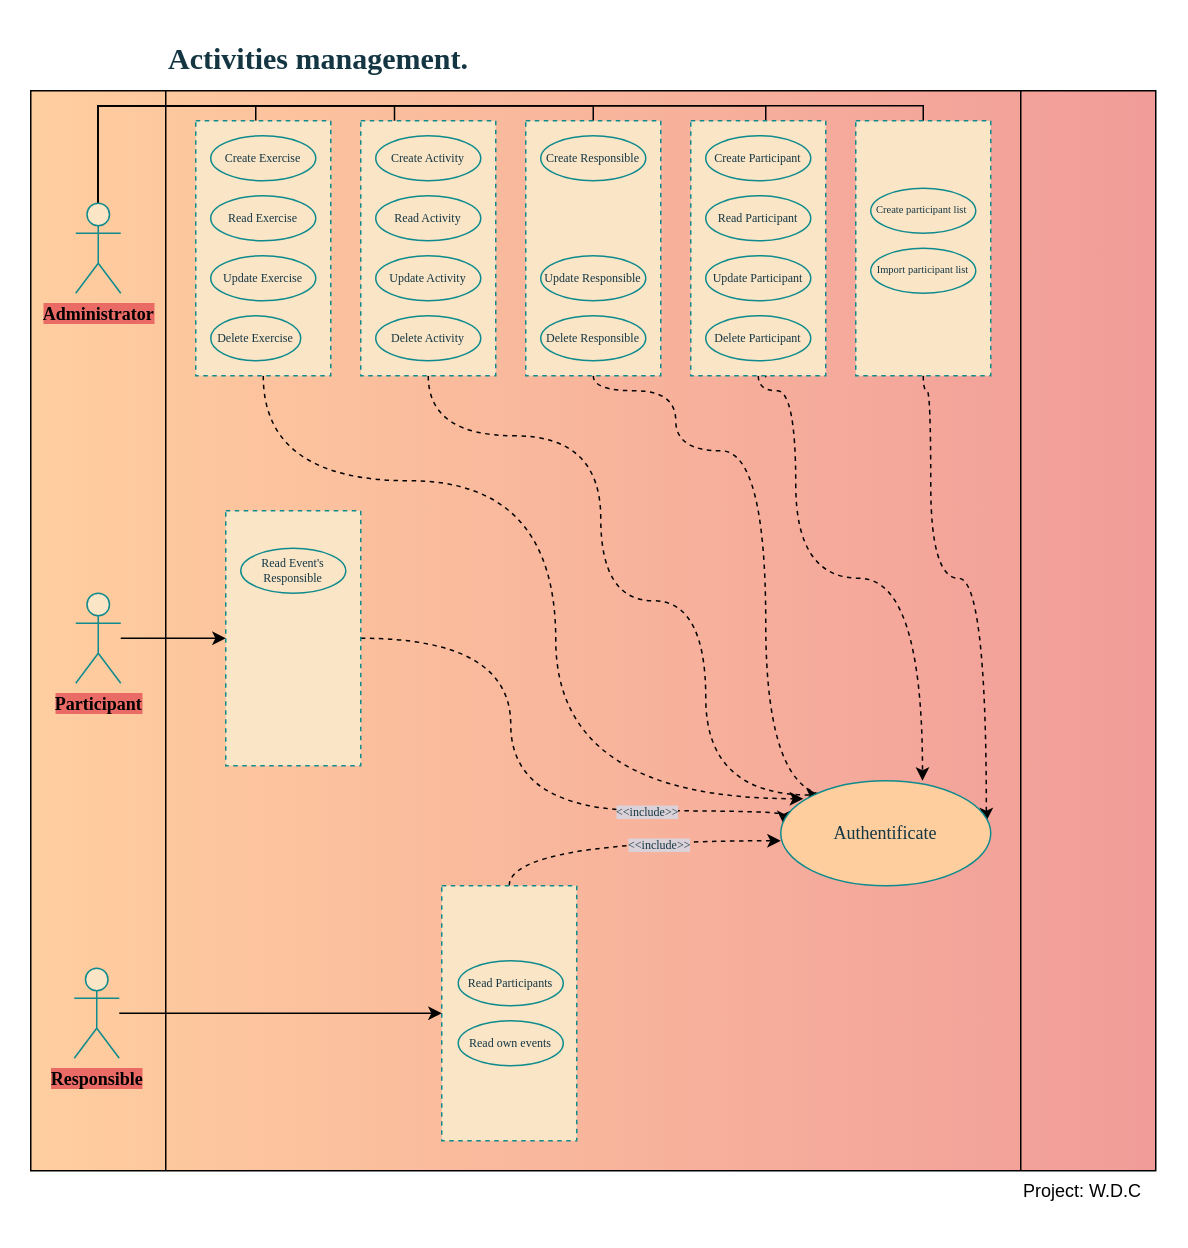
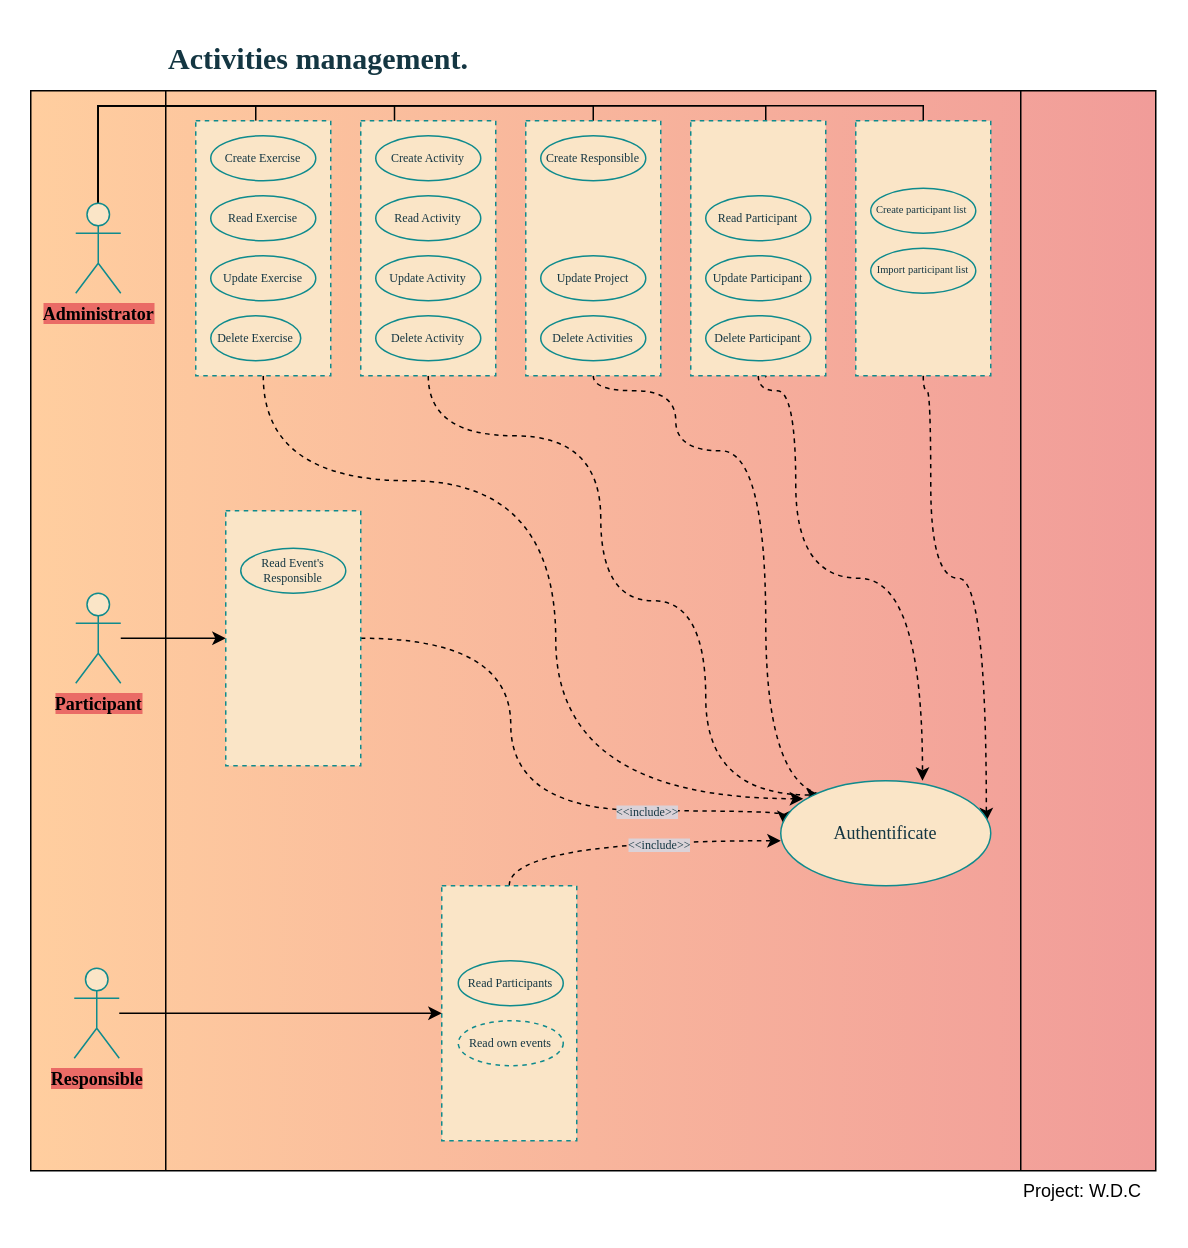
(758, 158) -> none
(593, 278) -> (593, 278)
(593, 338) -> (593, 338)
(886, 833) -> (886, 833)
(511, 1043) -> (511, 1043)
